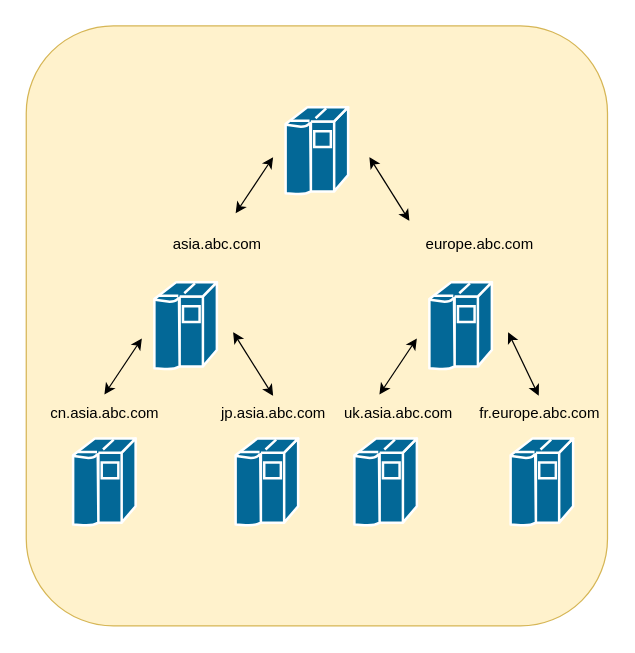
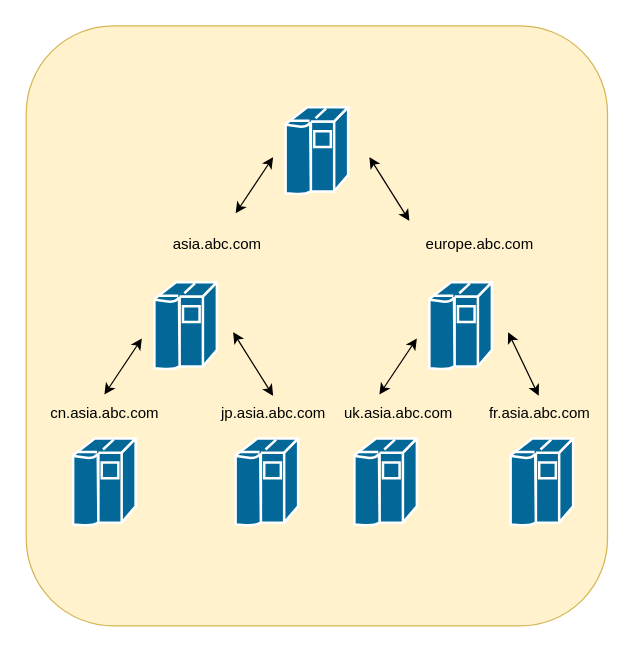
(540, 413) -> (540, 413)
